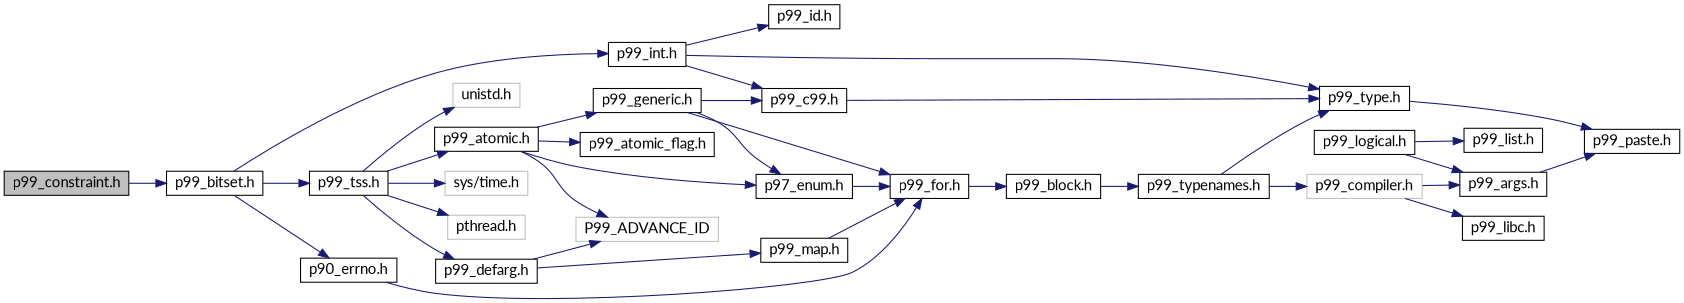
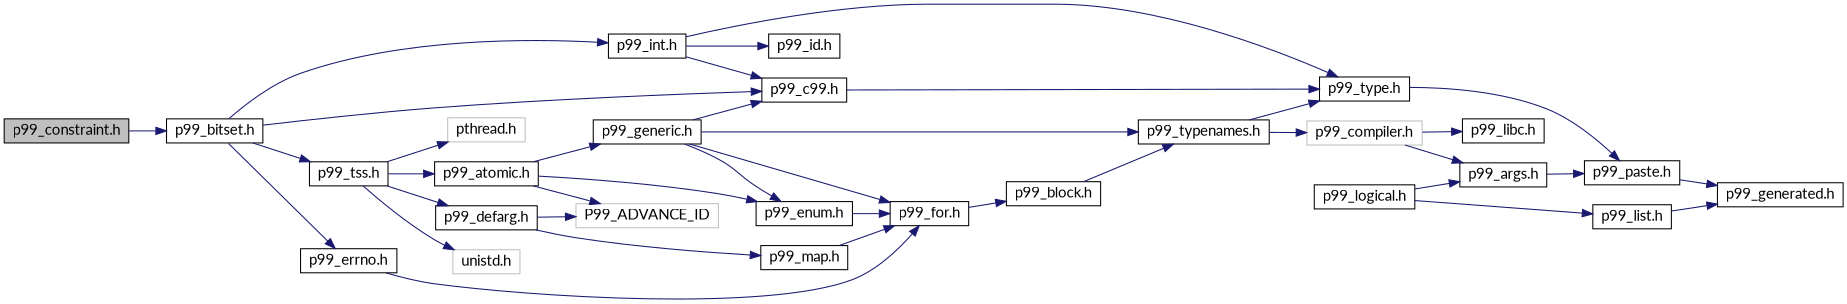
none -> (507, 103)
none -> (915, 132)
(647, 145) -> none
(486, 183) -> none
(804, 186) -> (804, 214)
none -> (1780, 195)
(349, 270) -> (349, 261)
